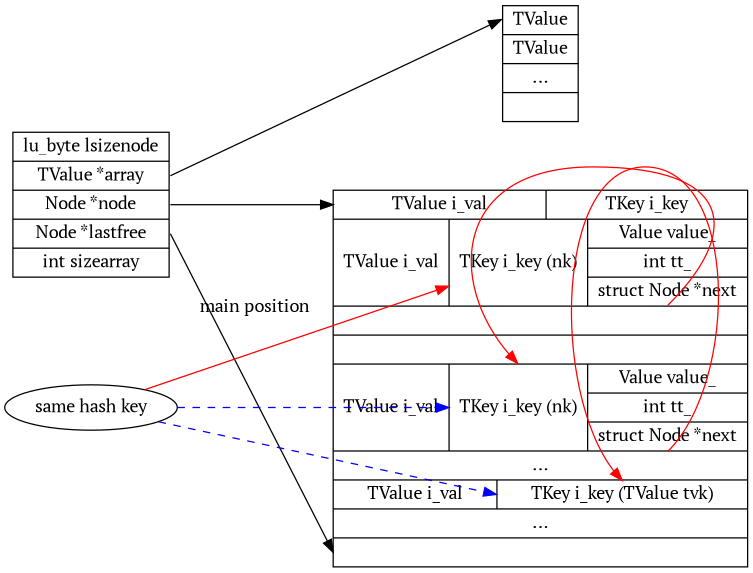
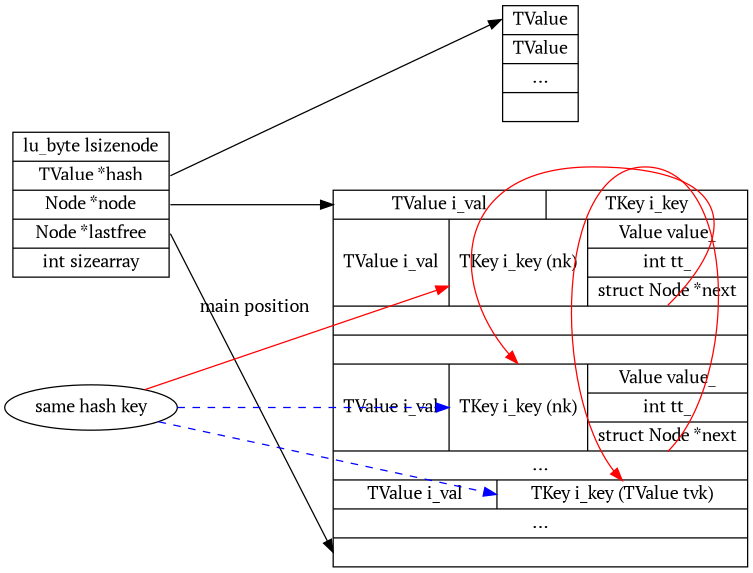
(91, 175) -> (91, 175)
